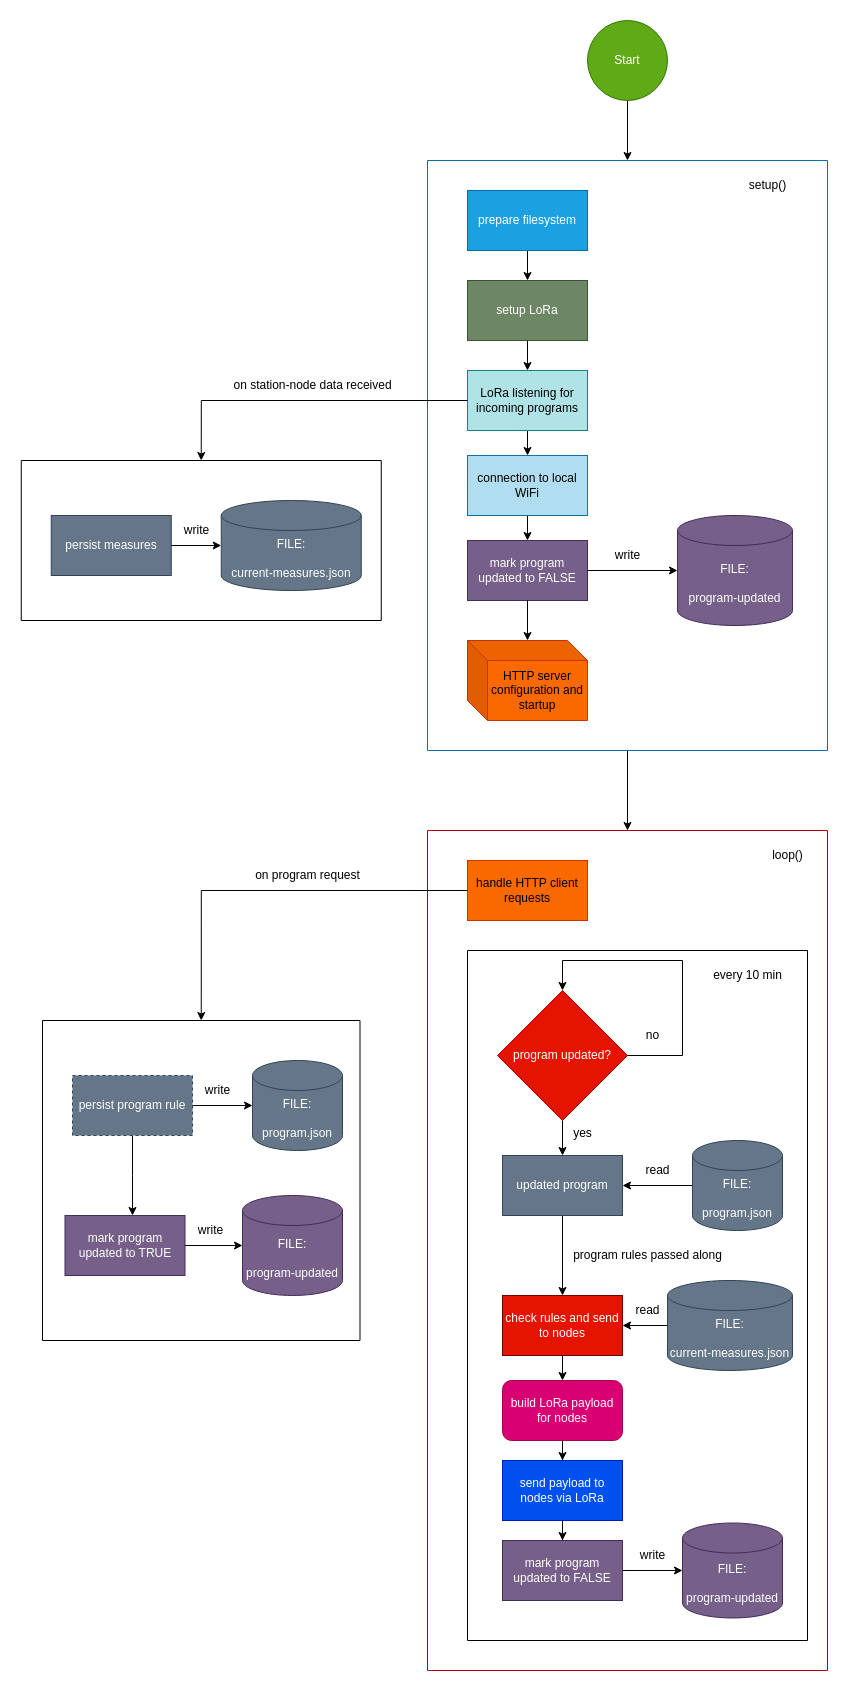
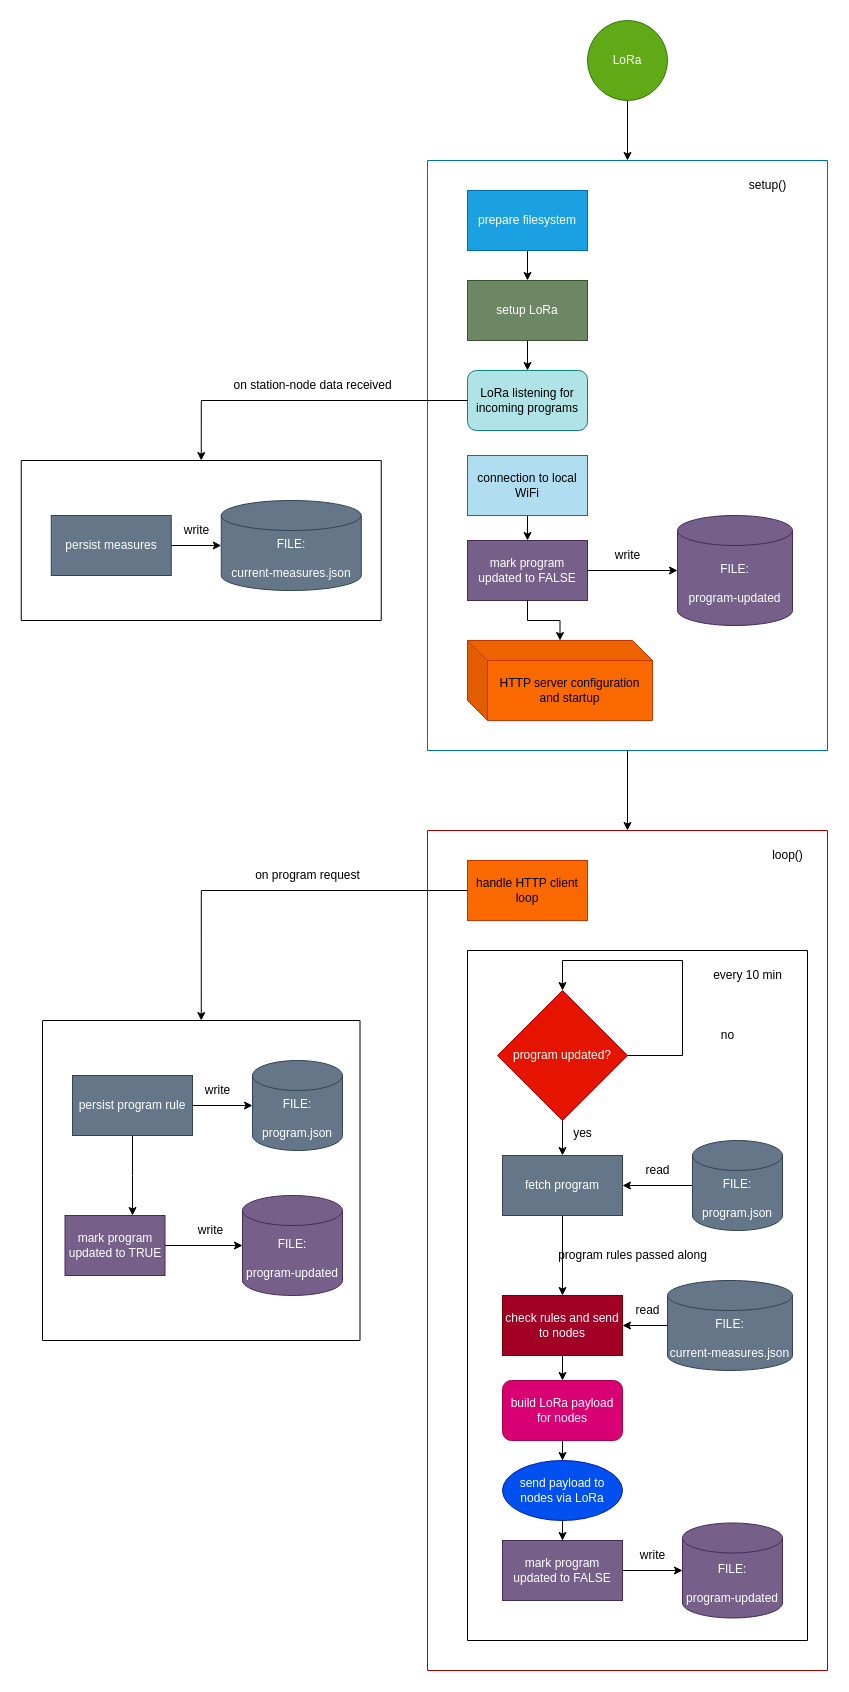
(628, 61) -> (628, 61)
(528, 401) -> (528, 401)
(528, 447) -> none
(528, 681) -> (560, 681)
(528, 891) -> (528, 891)
(653, 1036) -> (728, 1036)
(133, 1106) -> (133, 1106)
(563, 1186) -> (563, 1186)
(125, 1246) -> (115, 1246)
(648, 1256) -> (633, 1256)
(563, 1326) -> (563, 1326)
(563, 1491) -> (563, 1491)
